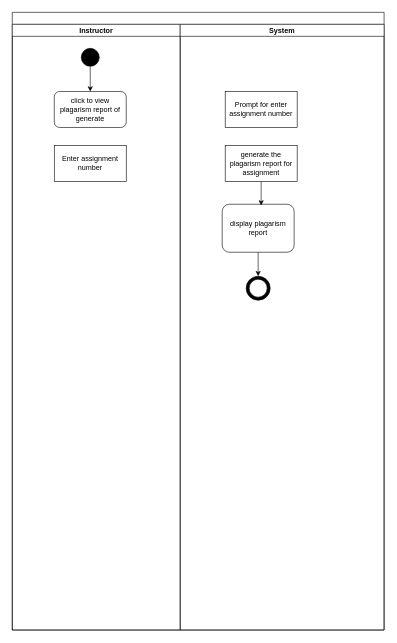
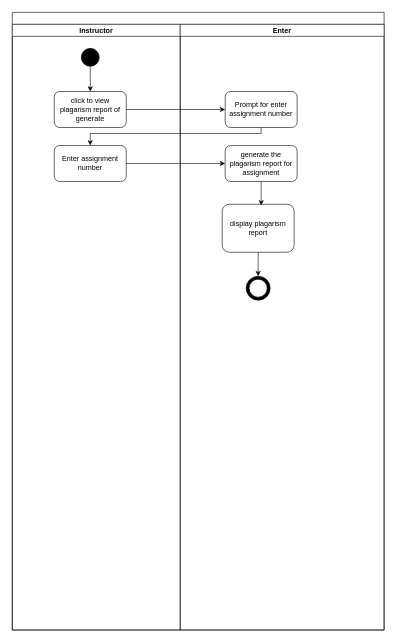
(282, 31) -> (282, 31)
none -> (173, 110)
(261, 110) -> (261, 110)
none -> (173, 134)
(90, 164) -> (90, 164)
none -> (173, 164)
(261, 164) -> (261, 164)
